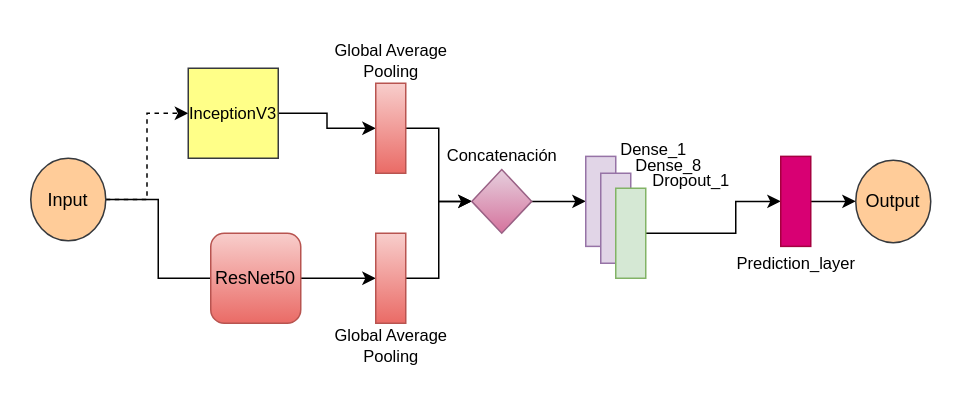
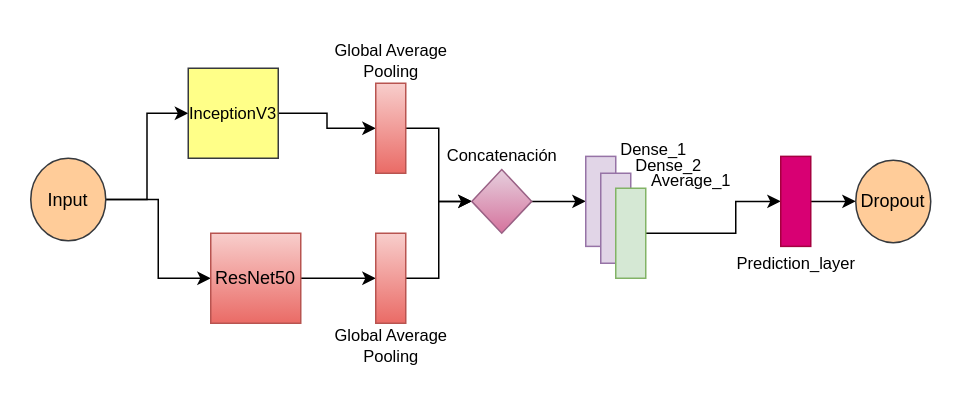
(147, 140) -> (147, 140)
(669, 166) -> (669, 166)
(692, 181) -> (692, 181)
(893, 202) -> (893, 202)
(203, 278) -> (199, 278)
(256, 278) -> (256, 278)
